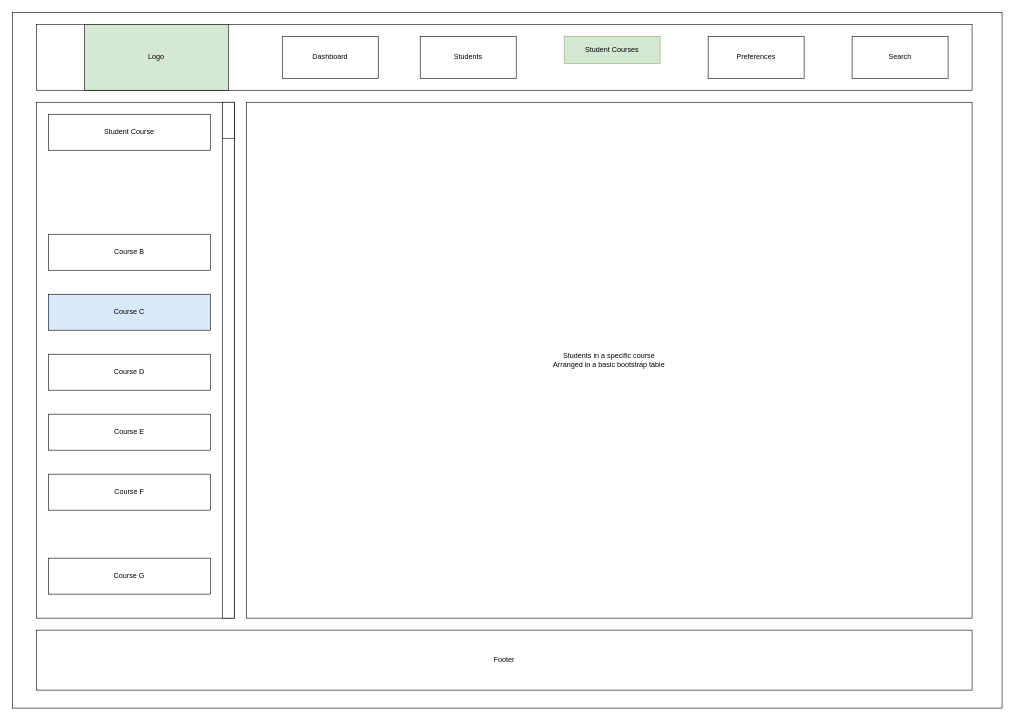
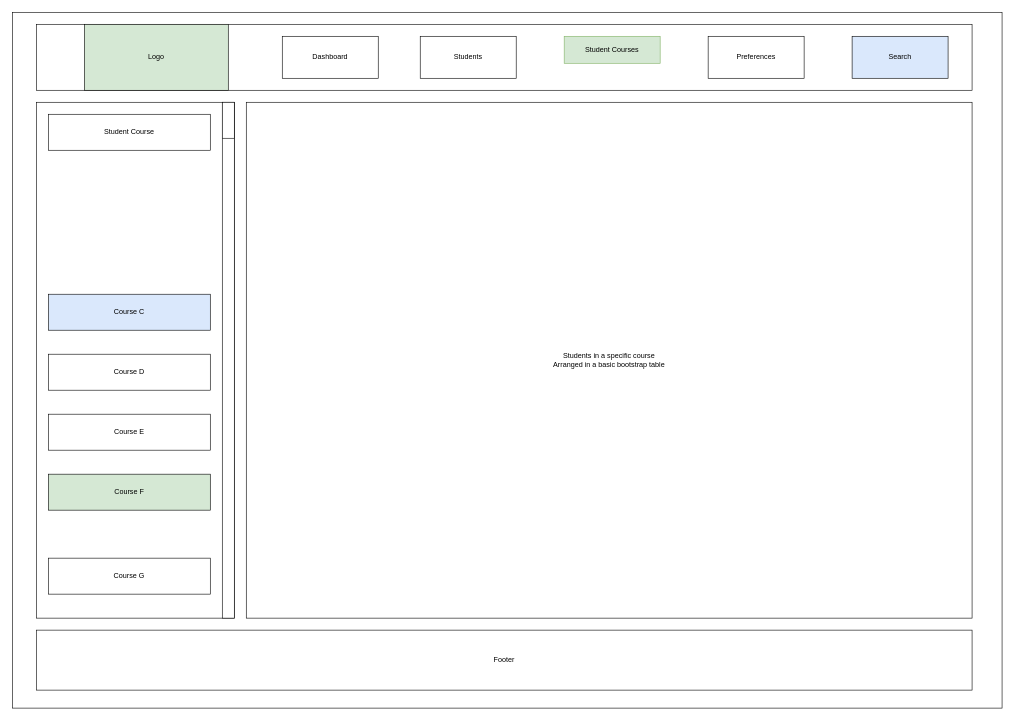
(900, 57) -> (900, 57)
(129, 252) -> none
(129, 492) -> (129, 492)
